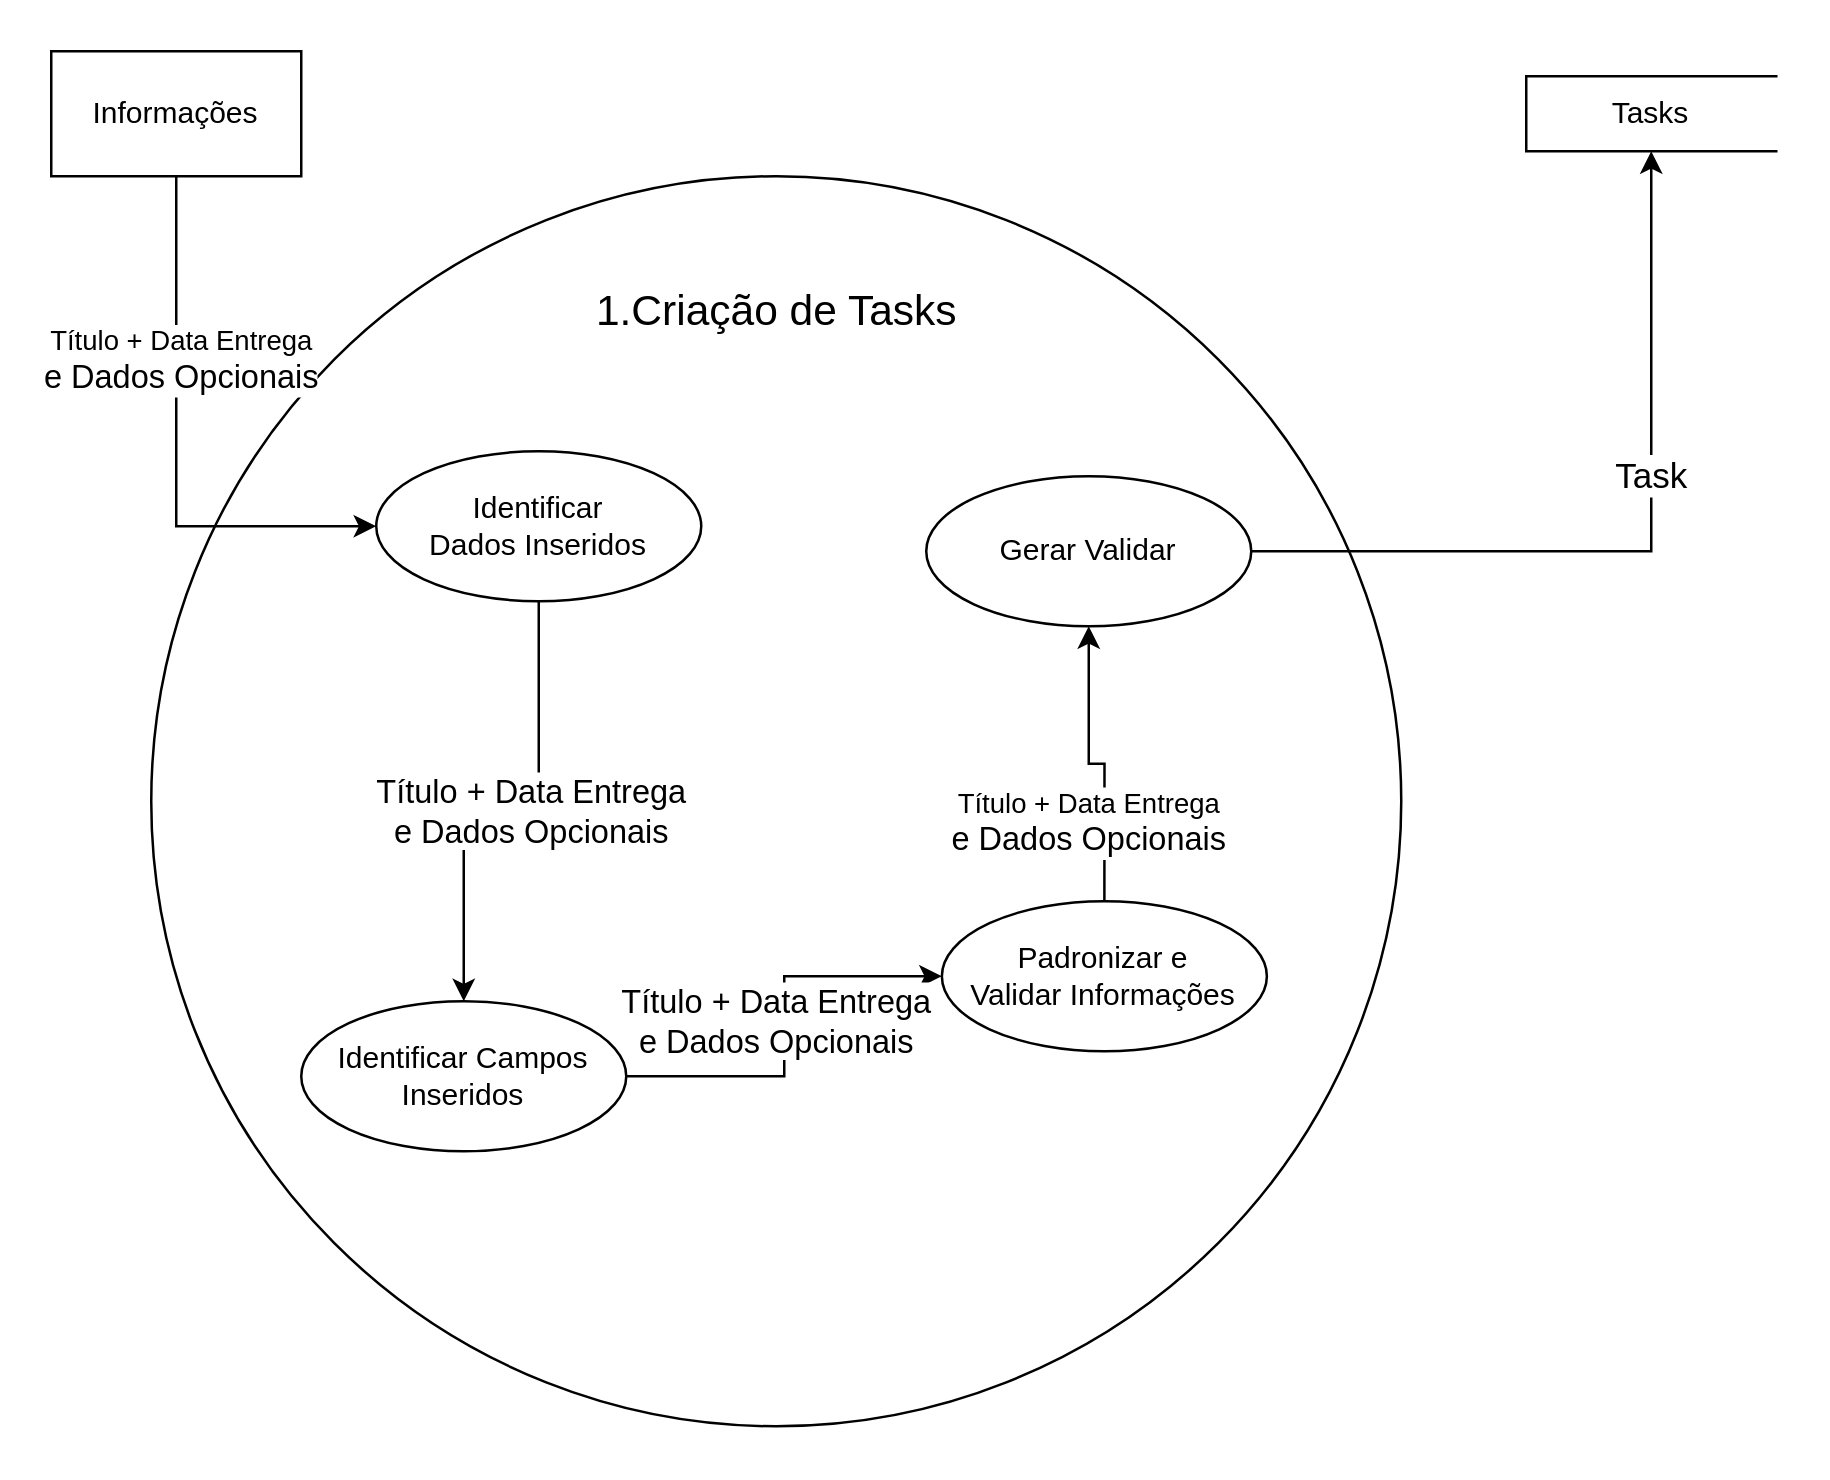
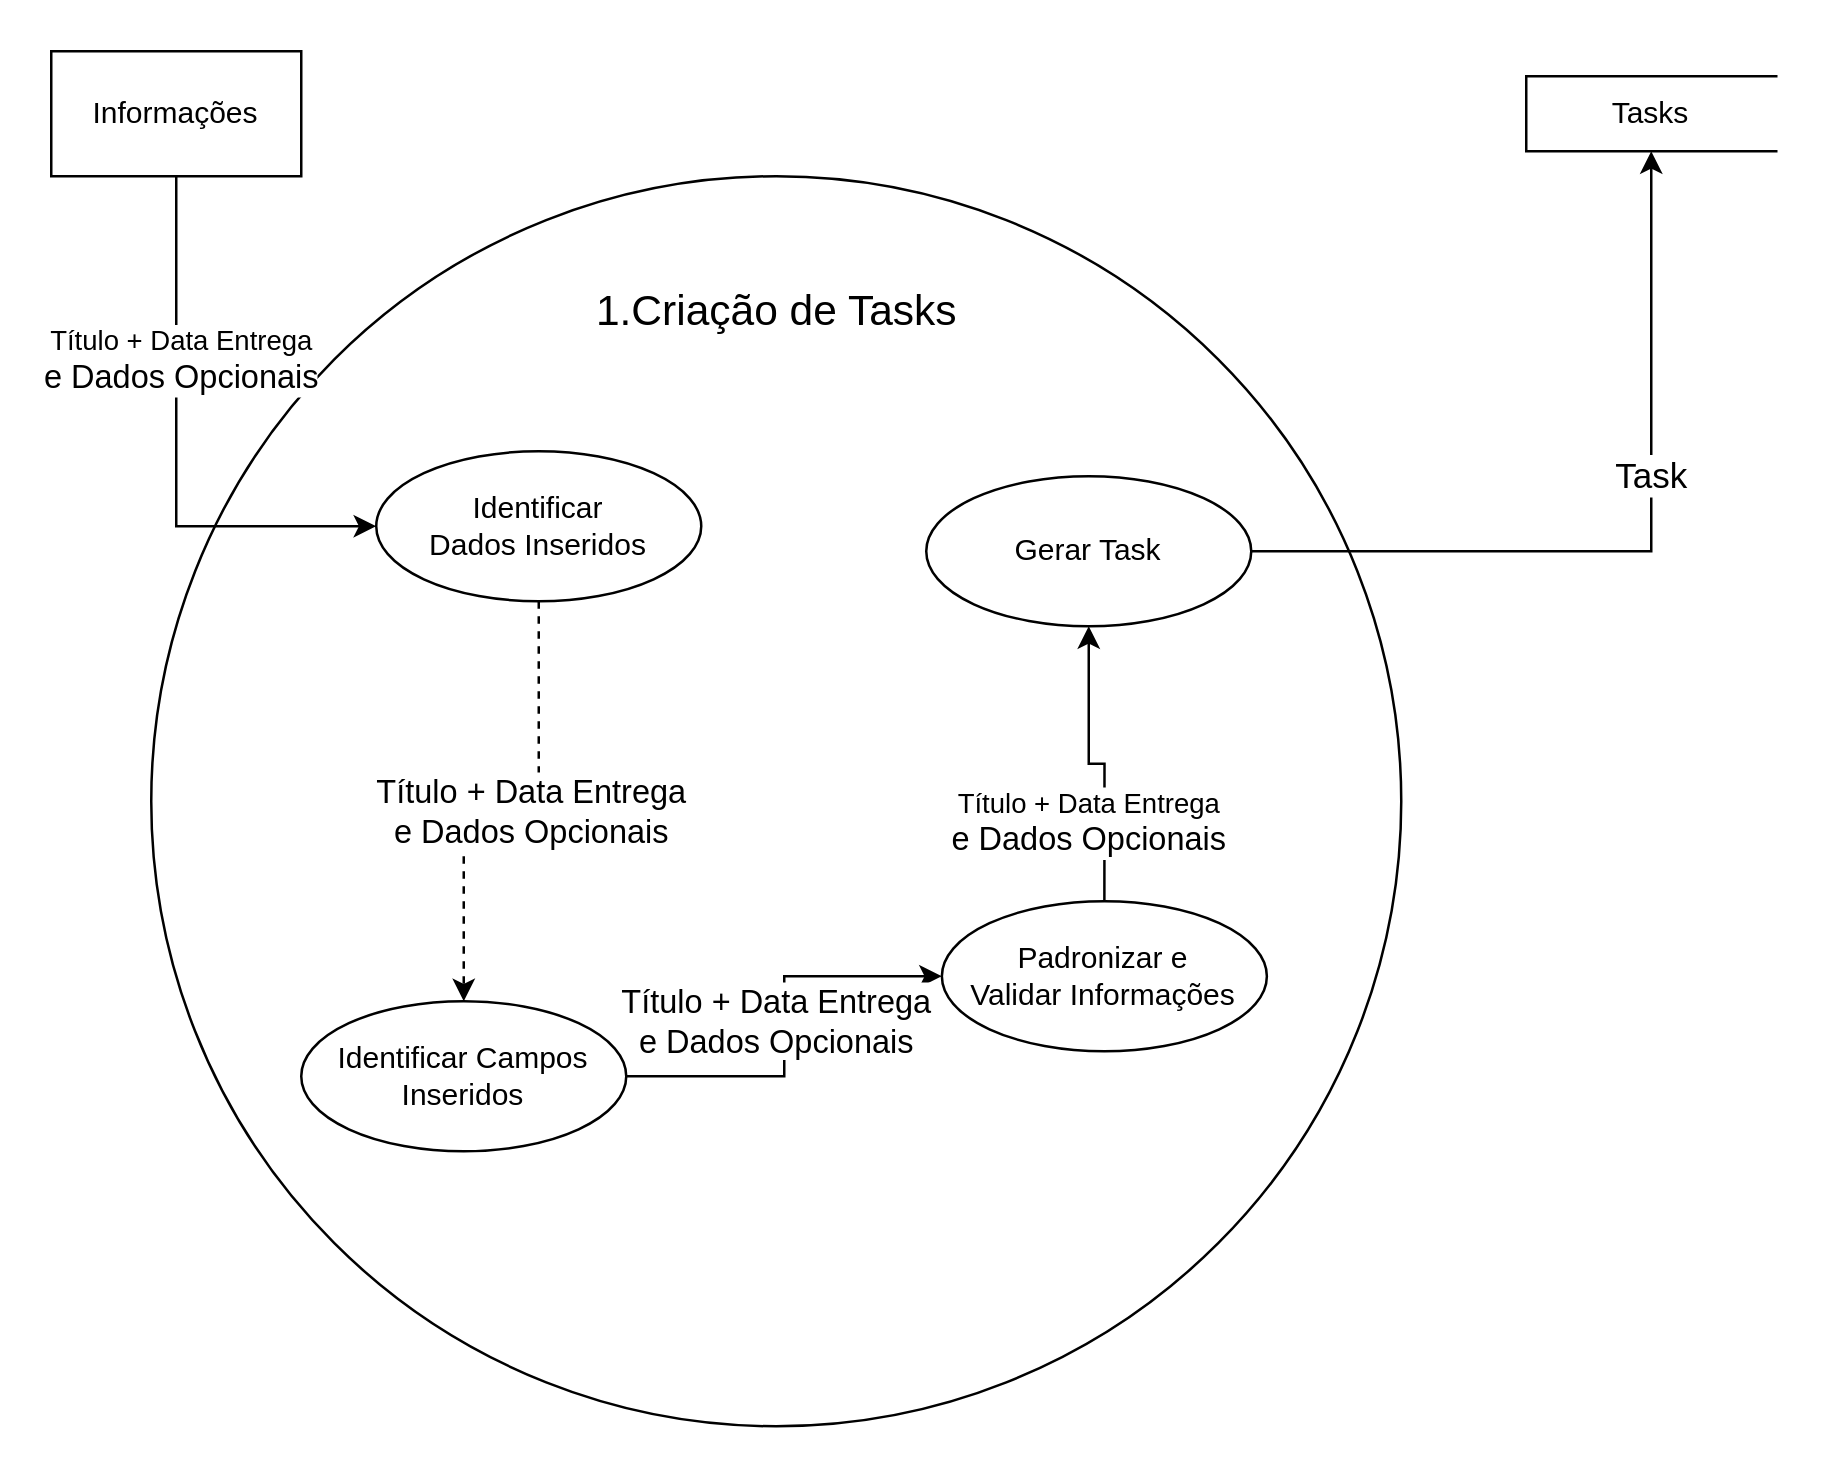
(1089, 551) -> (1089, 551)
(539, 687) -> (539, 687)
